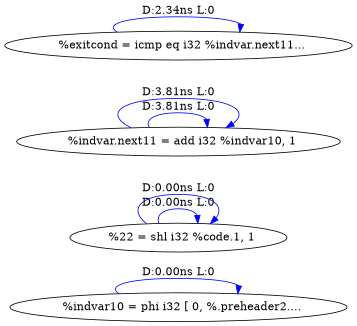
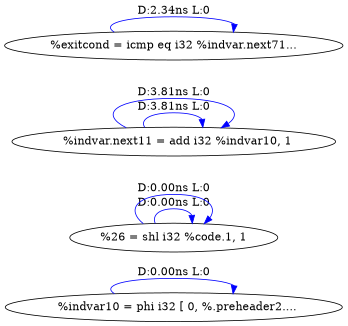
(178, 46) -> (174, 46)
(178, 238) -> (174, 238)
